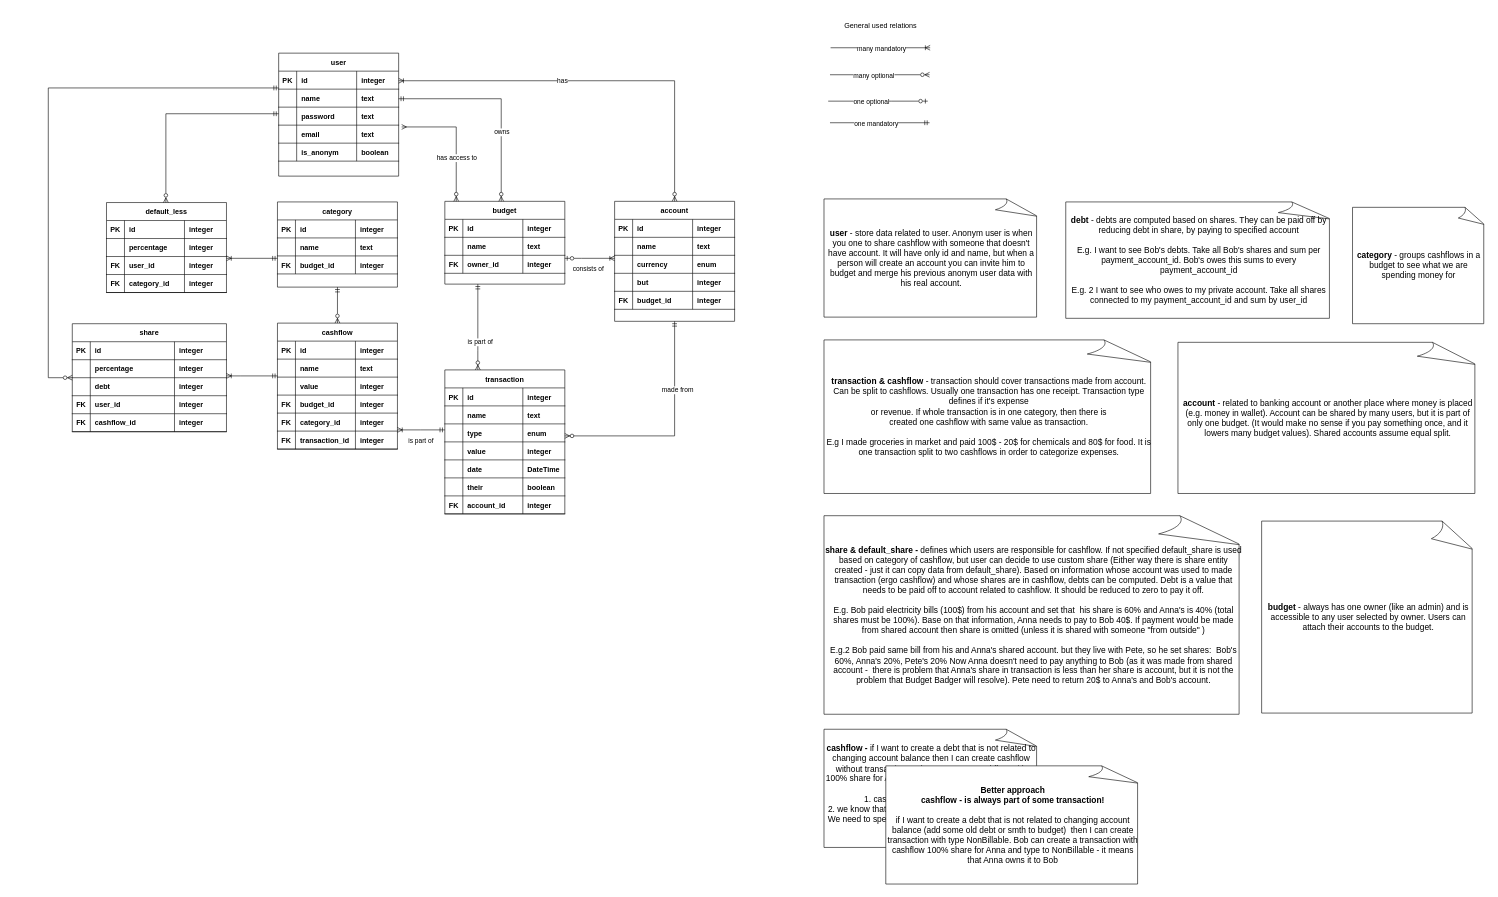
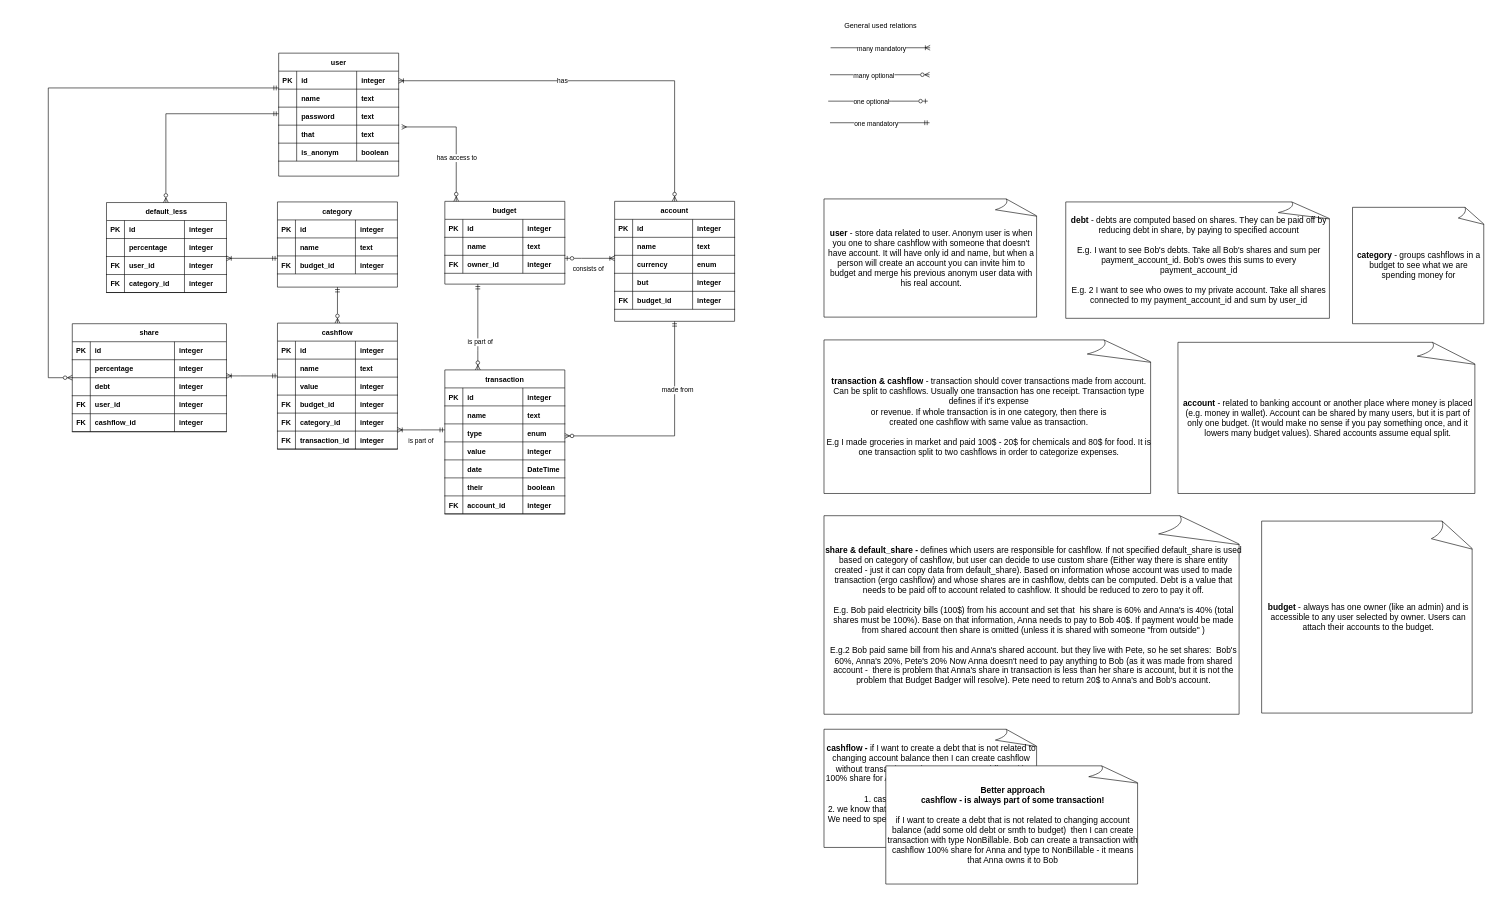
(501, 99) -> none
(309, 134) -> (309, 134)
